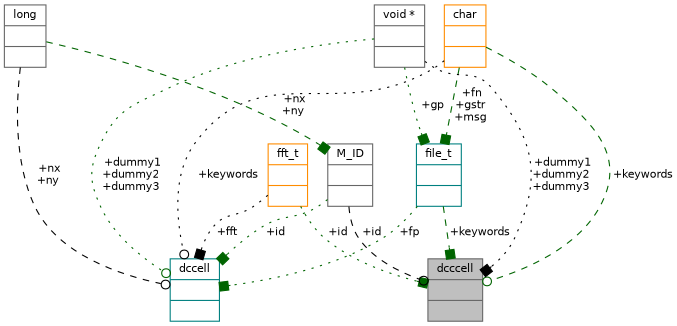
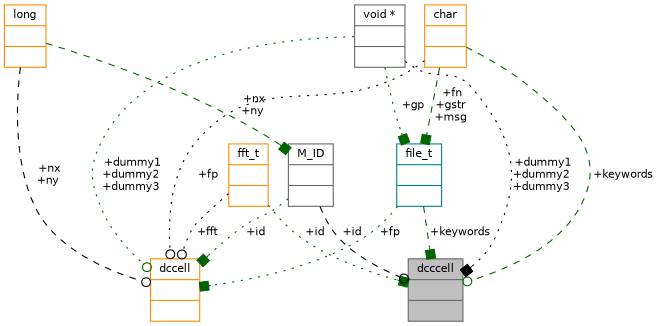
(25, 36) -> (25, 36)
(227, 175) -> (207, 175)
(229, 216) -> (201, 218)
(195, 290) -> (175, 290)
